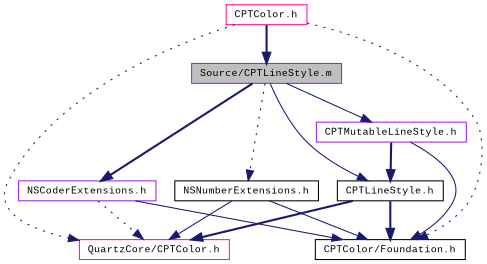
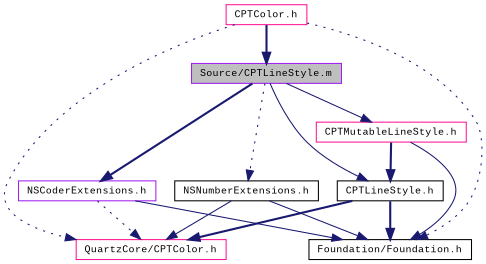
(391, 132) -> (391, 132)
(390, 250) -> (390, 250)
